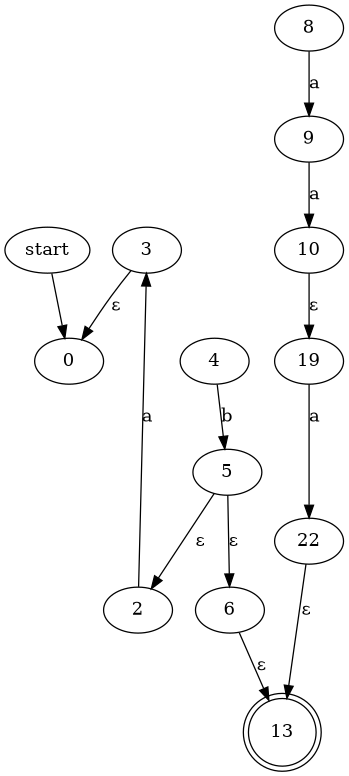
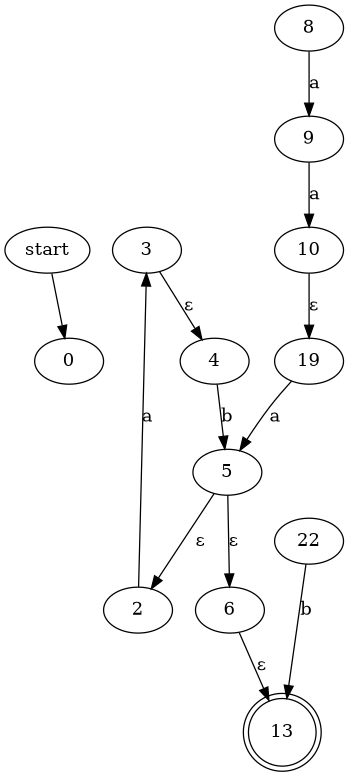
(109, 299) -> (177, 300)
(309, 445) -> (268, 409)
(307, 610) -> (307, 610)
